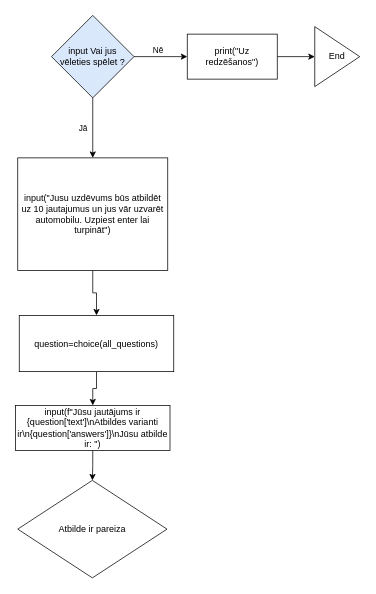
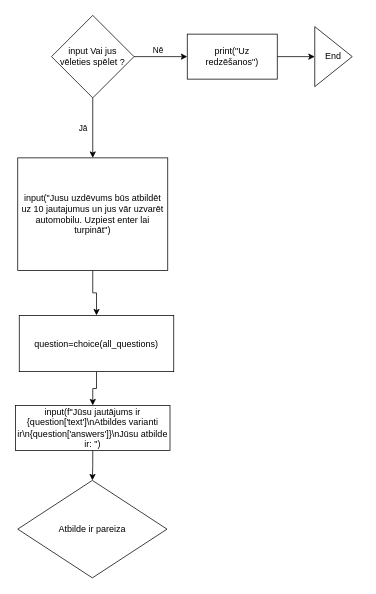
(93, 57) -> (93, 57)
(337, 57) -> (333, 57)
